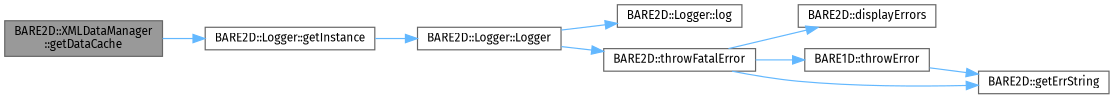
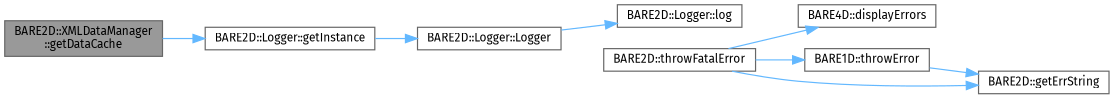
(867, 16) -> (867, 16)
(577, 48) -> none
